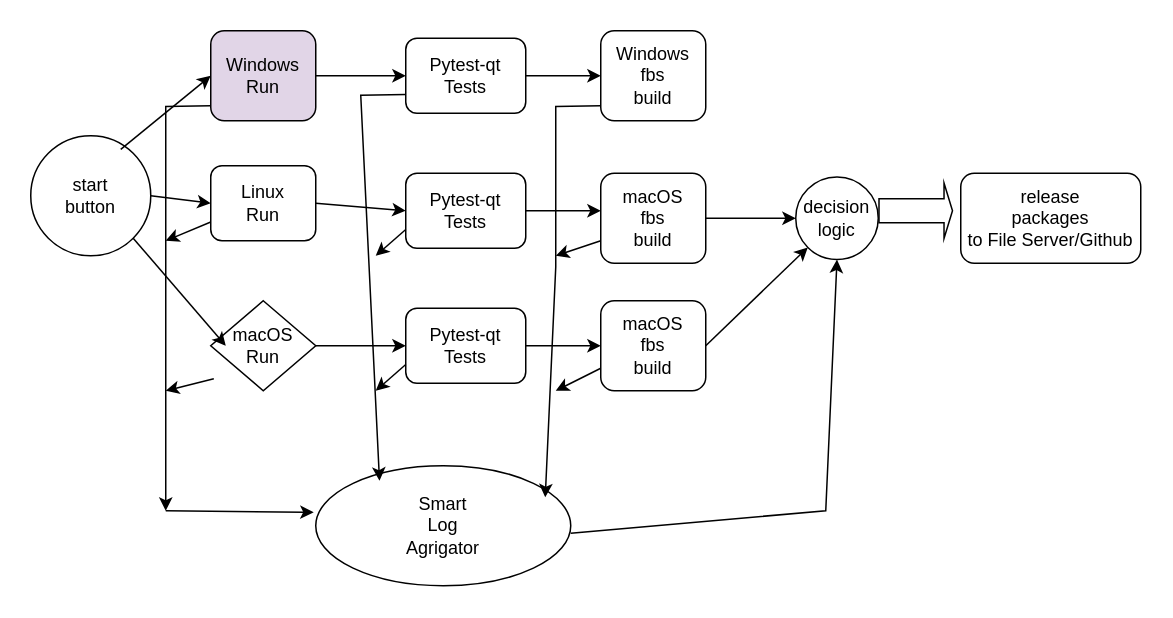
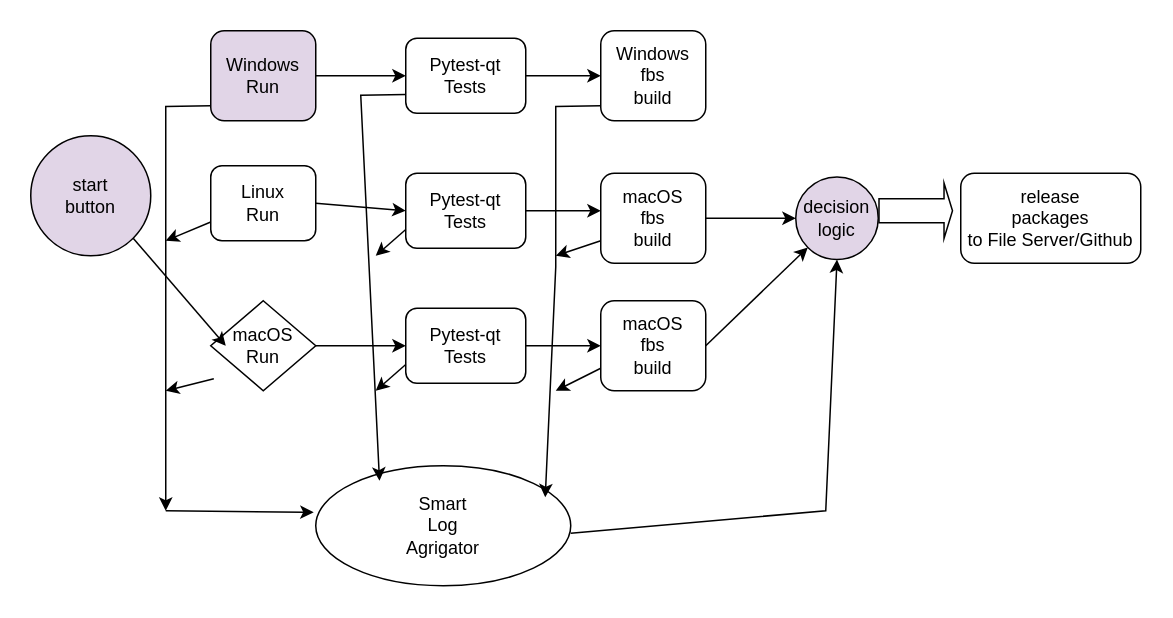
(162, 116) -> none
(91, 196) -> (91, 196)
(176, 199) -> none
(837, 218) -> (837, 218)
